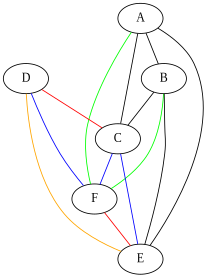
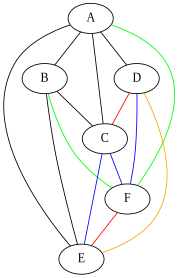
none -> (114, 49)
